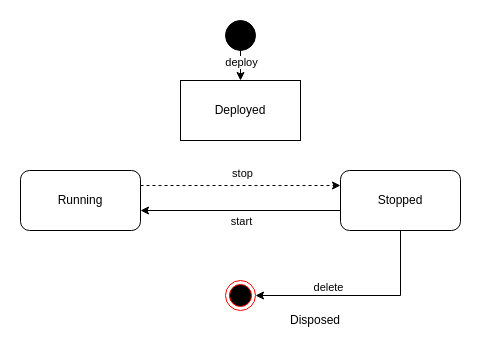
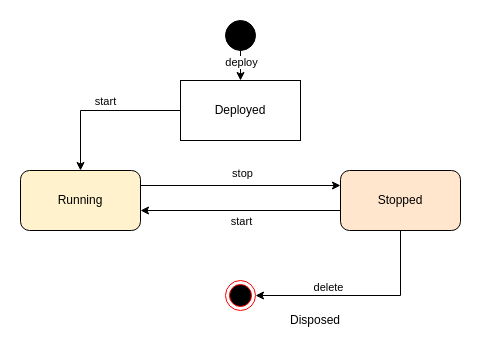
none -> (105, 111)
(238, 186) -> (238, 186)
(81, 201) -> (81, 201)
(401, 201) -> (401, 201)
